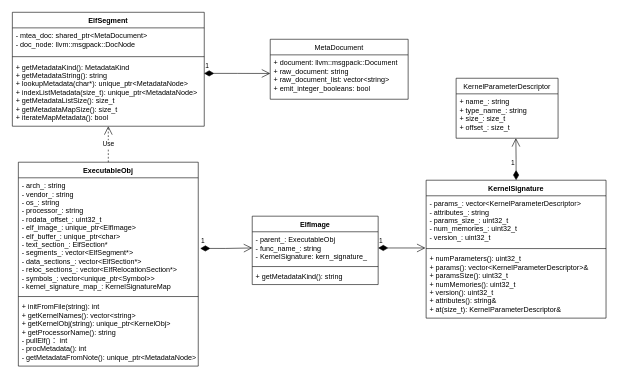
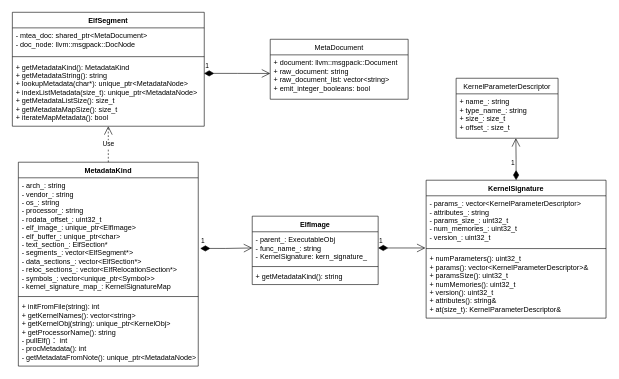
(108, 170) -> (108, 170)
